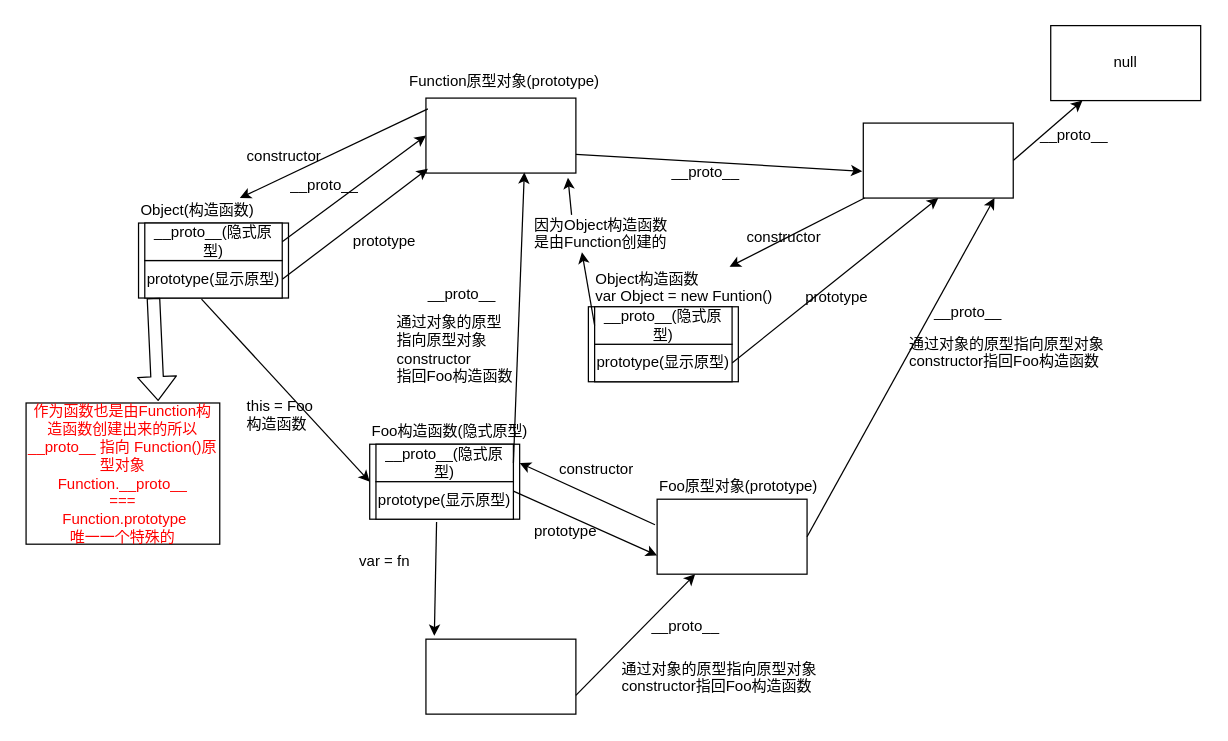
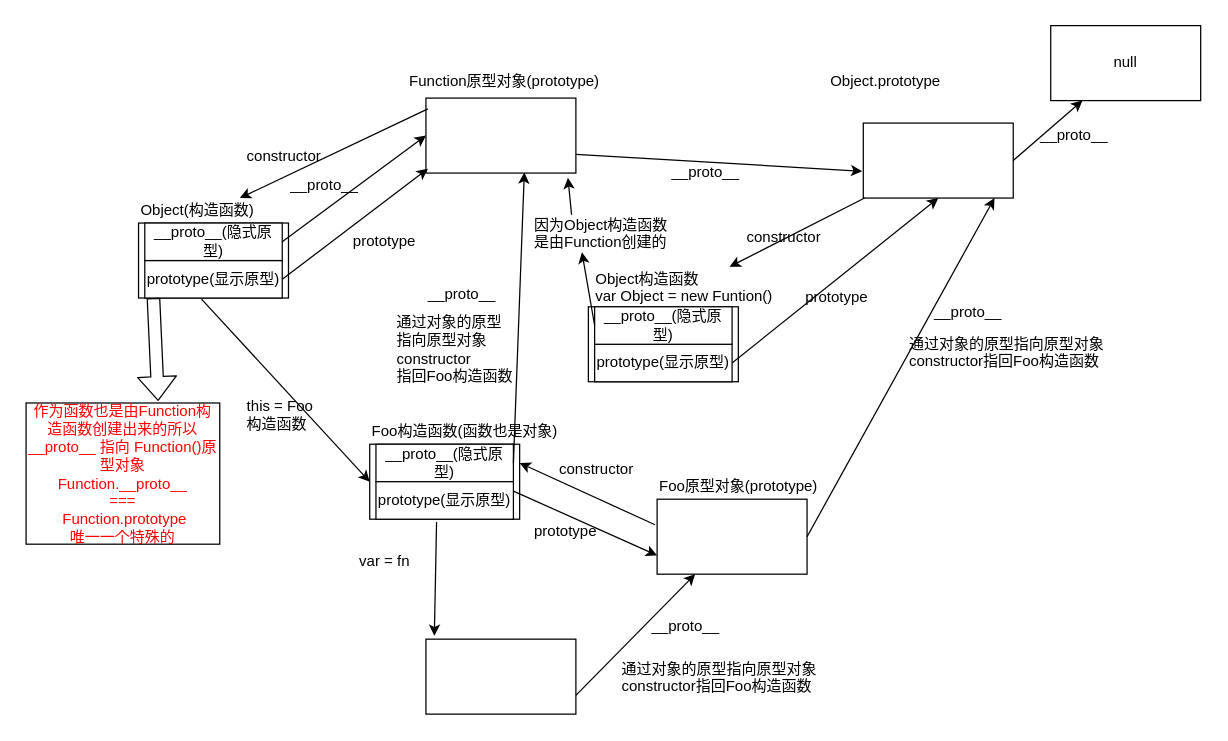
none -> (890, 82)
(453, 432) -> (468, 432)
